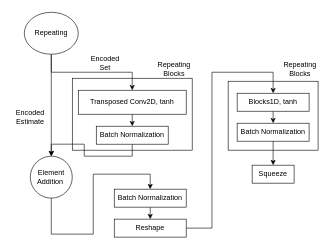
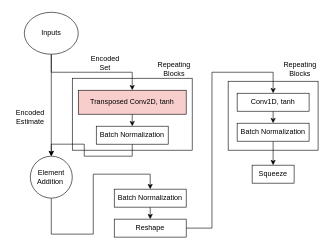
(51, 33) -> (51, 33)
(132, 102) -> (132, 102)
(273, 102) -> (273, 102)
